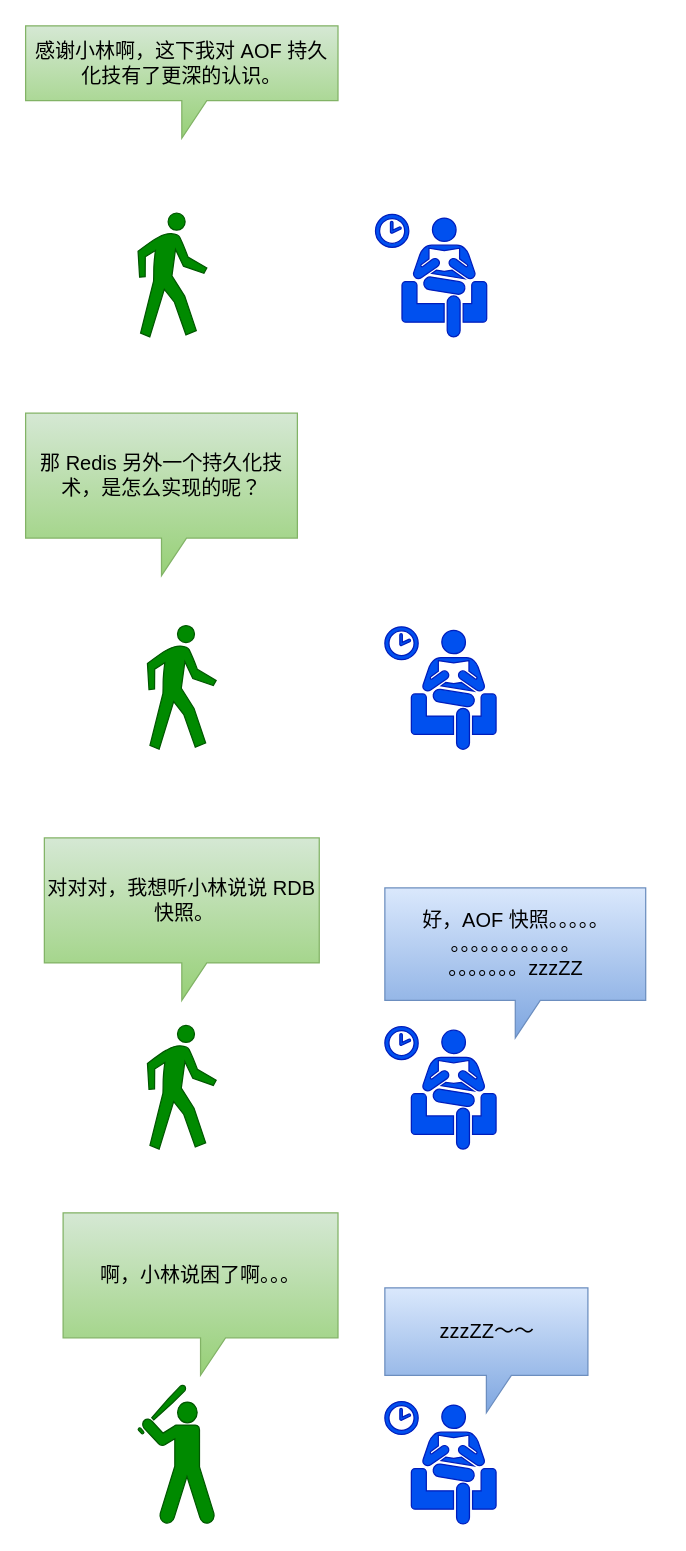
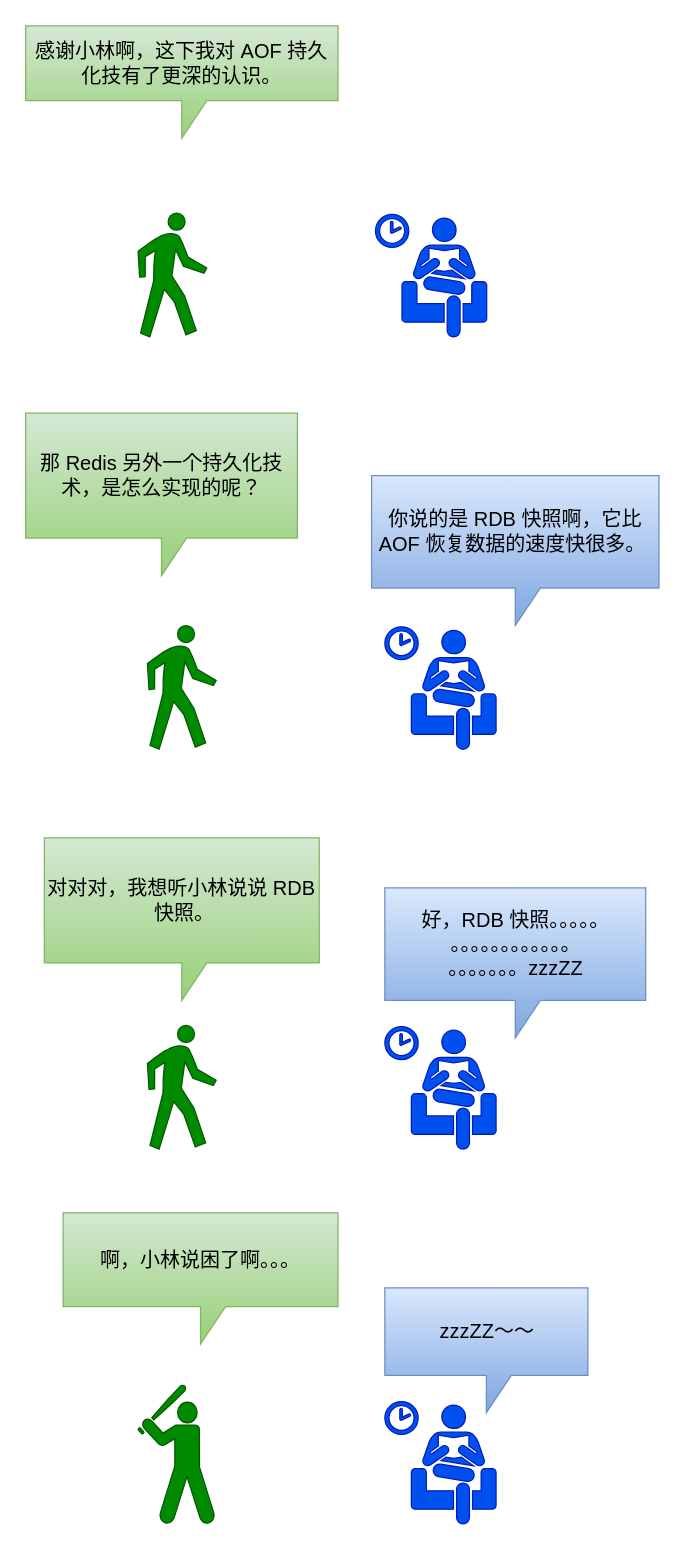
none -> (515, 551)
(516, 944) -> (516, 944)
(201, 1294) -> (201, 1279)
